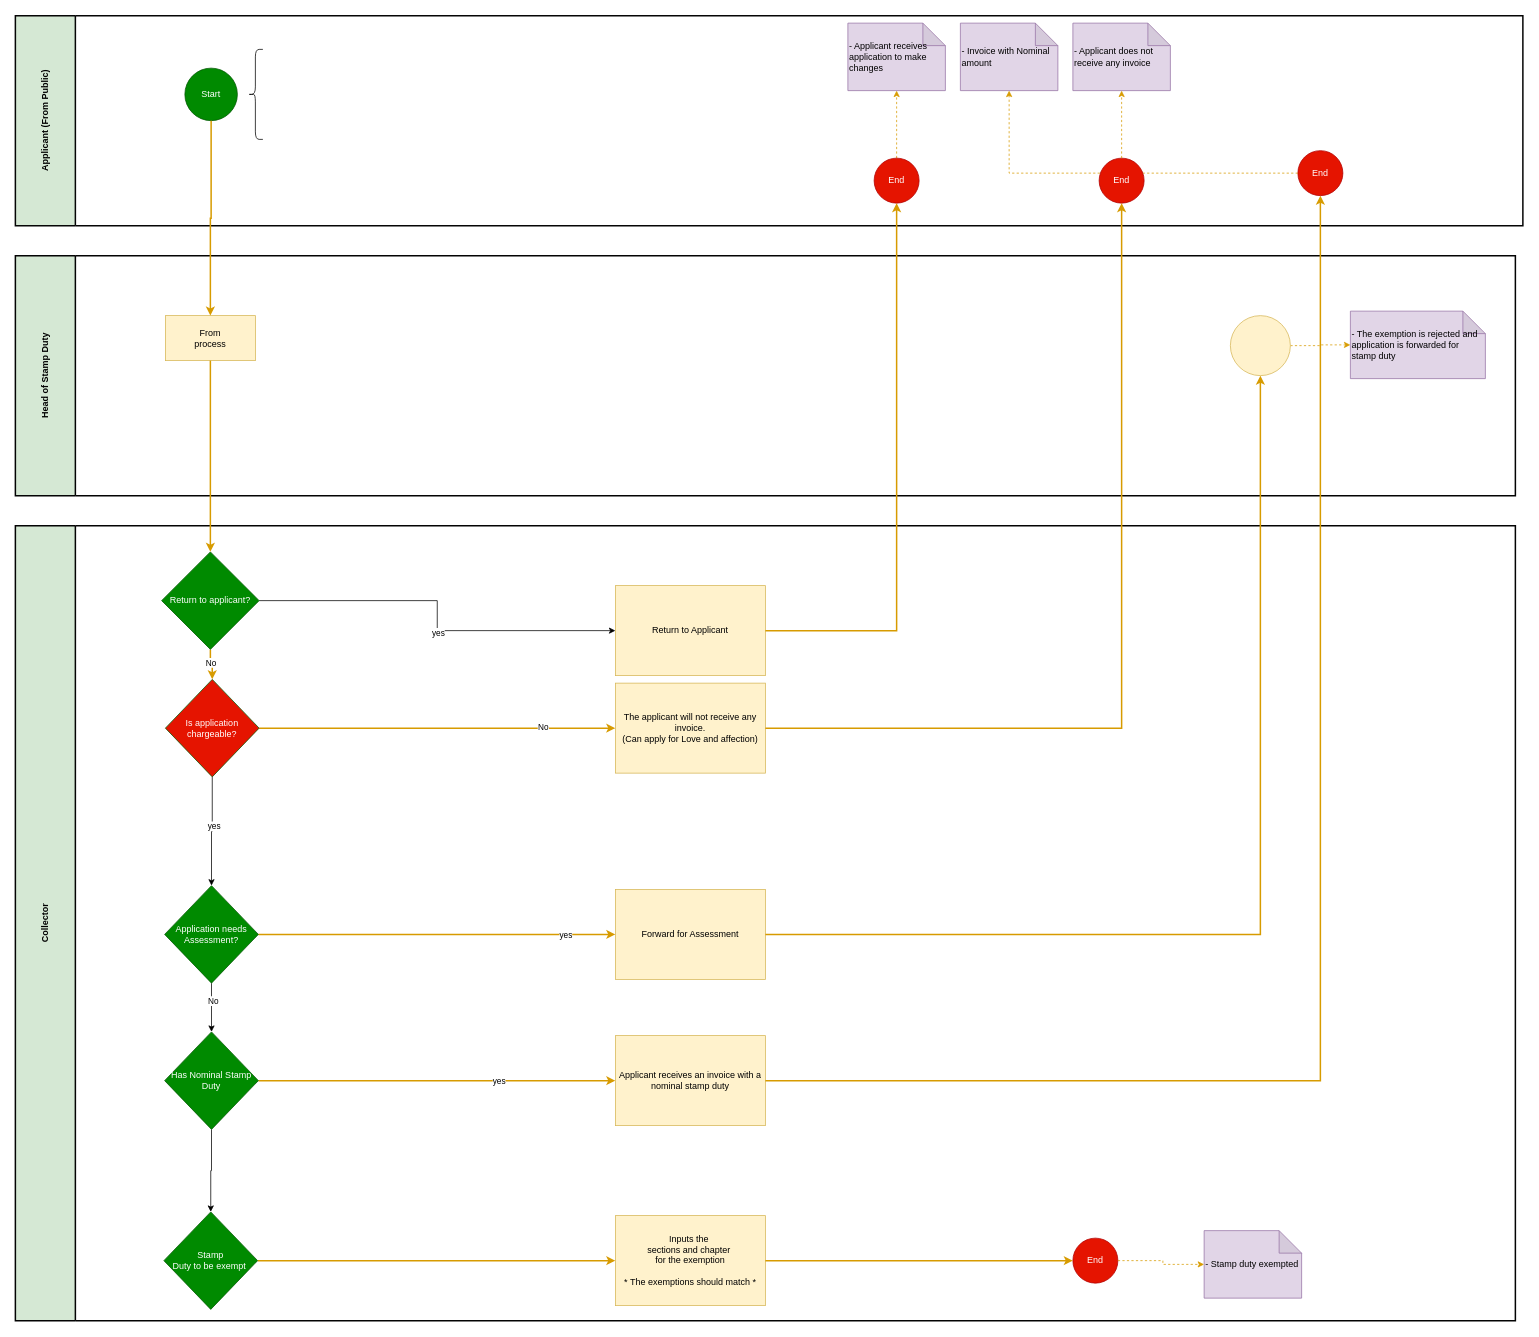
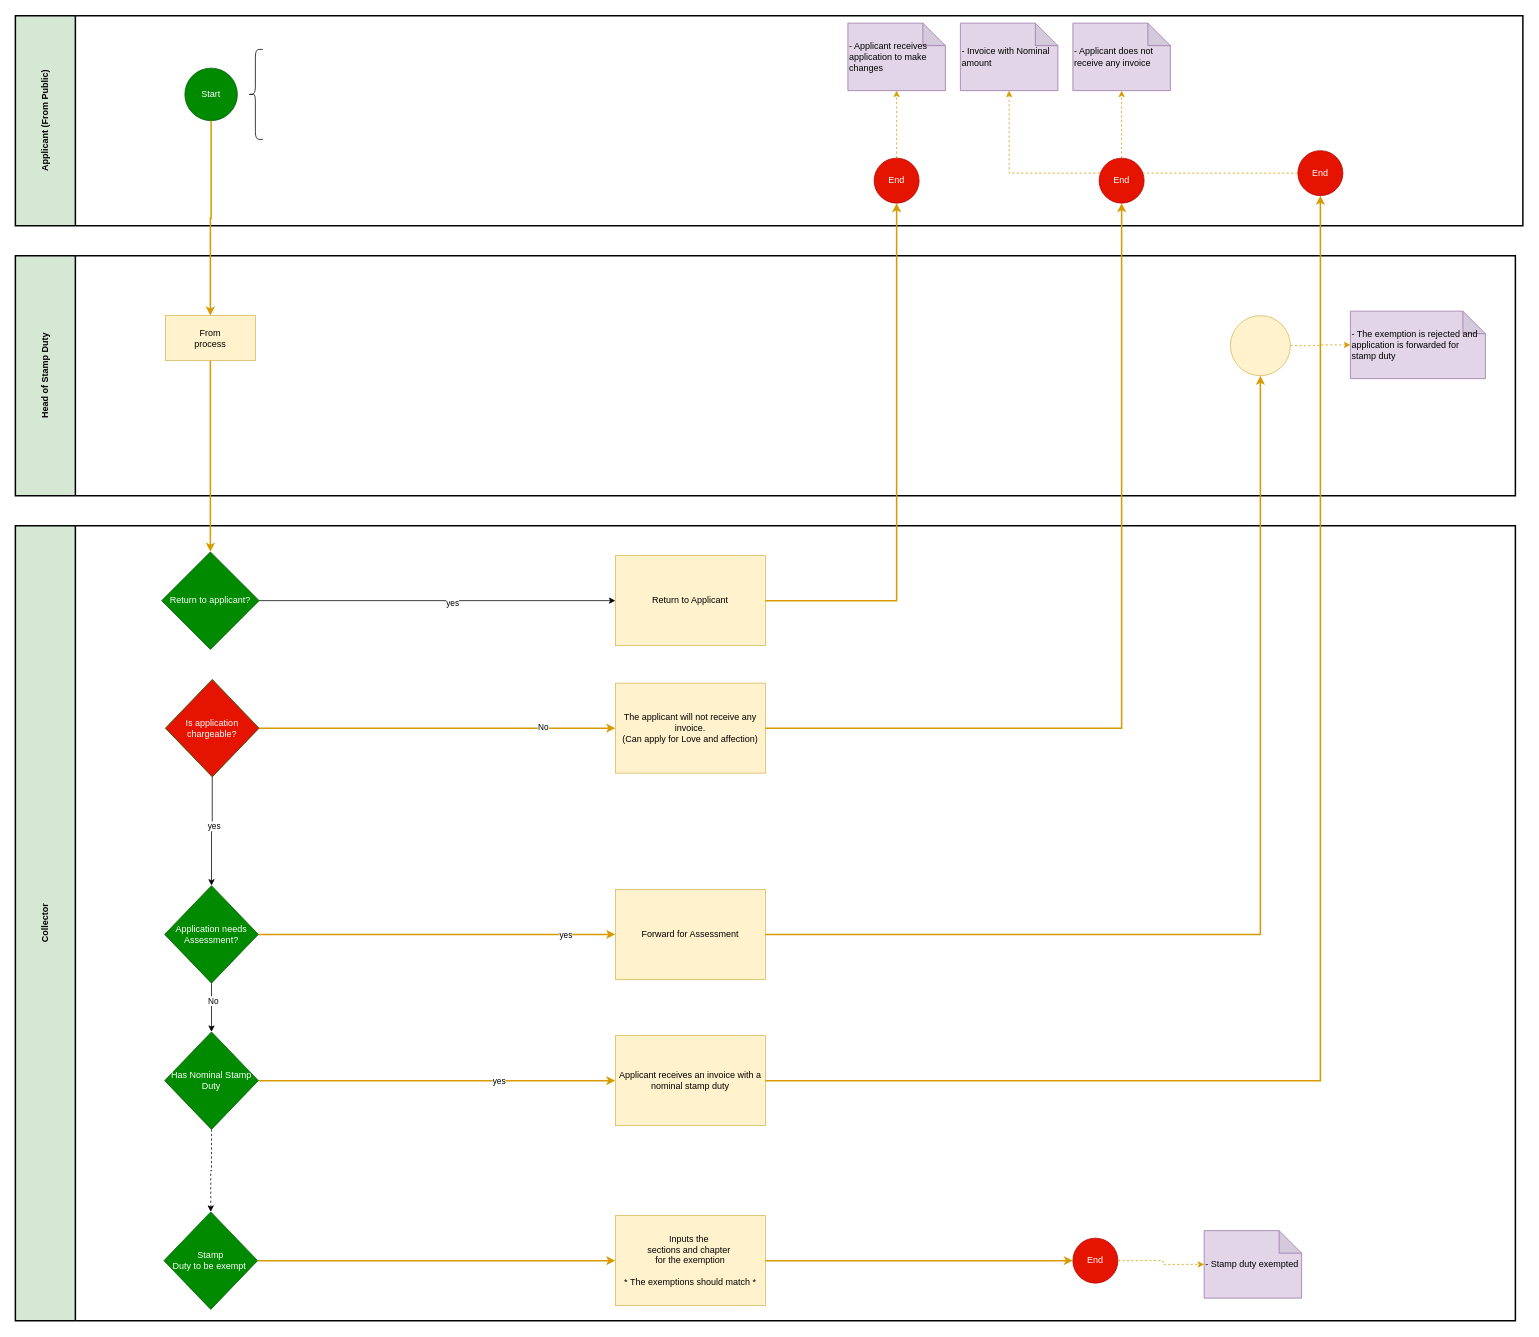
(690, 630) -> (690, 600)
(210, 661) -> none
(212, 1168) -> (212, 1168)
